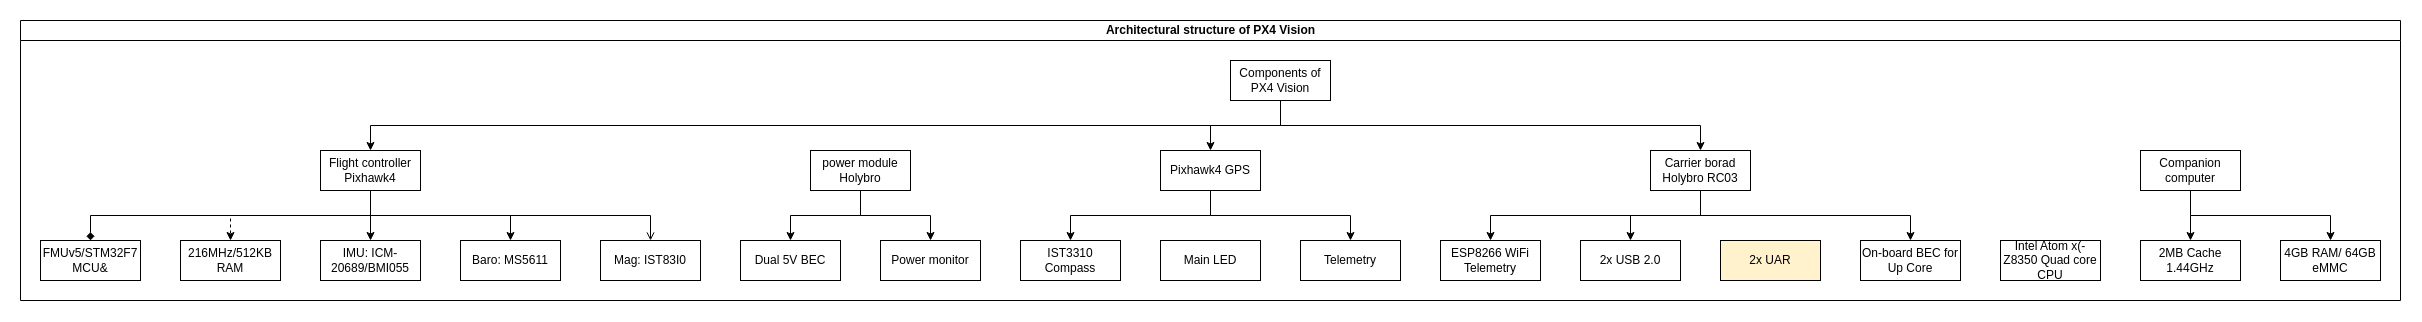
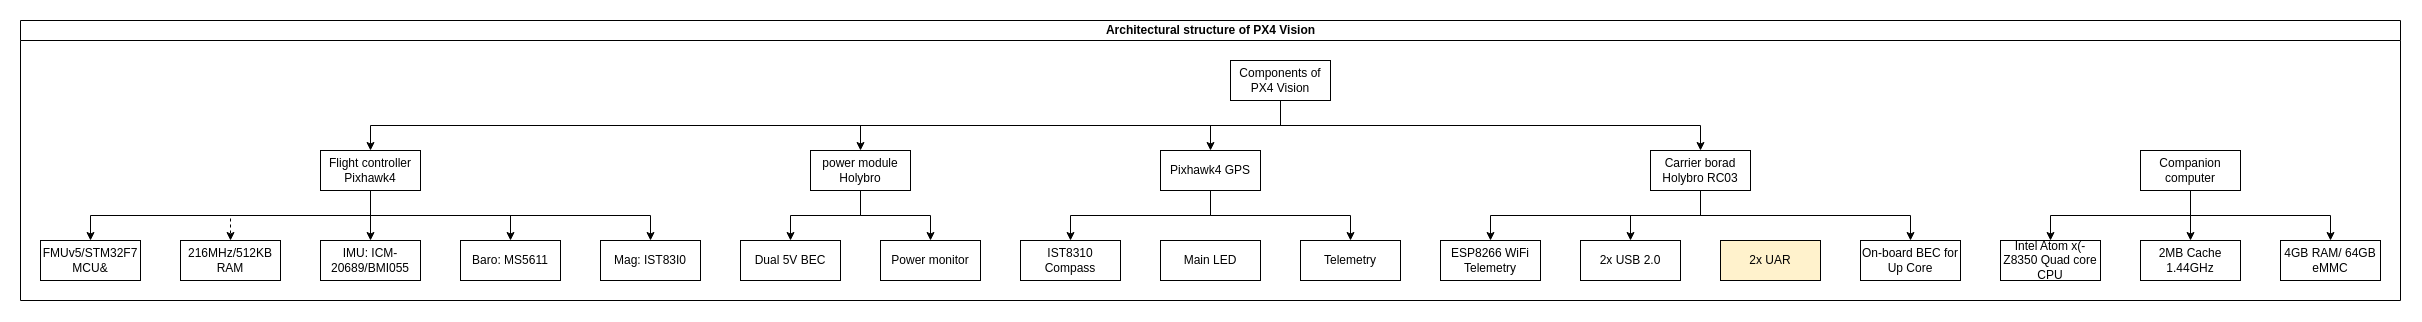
none -> (861, 135)
none -> (2111, 216)
(91, 232) -> (91, 232)
(651, 234) -> (651, 232)
(1071, 261) -> (1071, 261)
